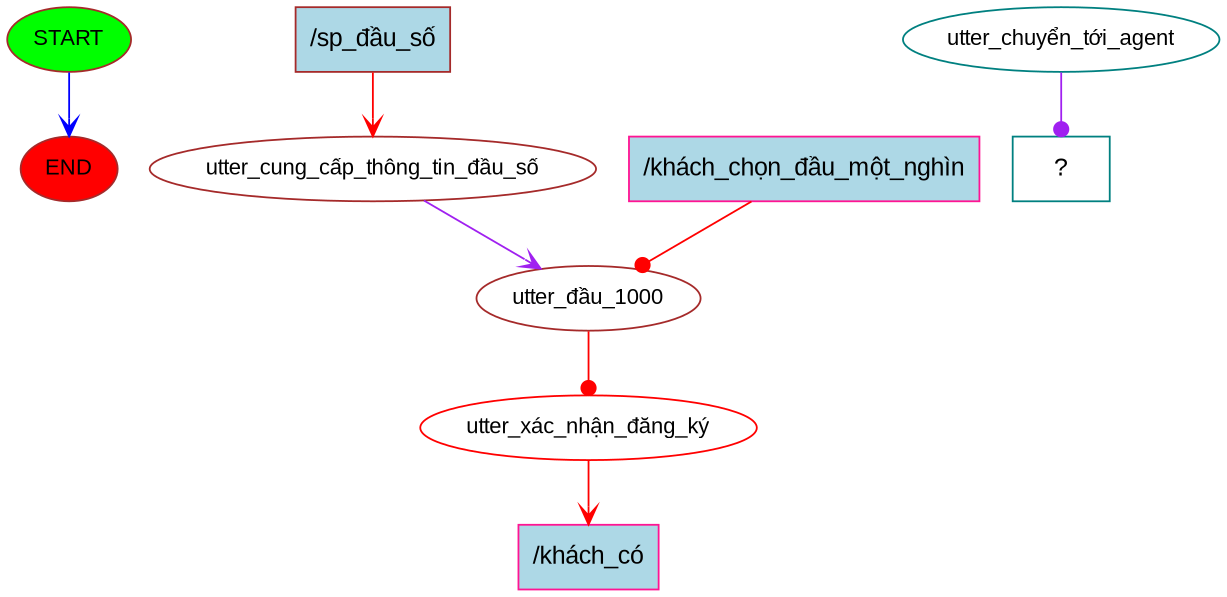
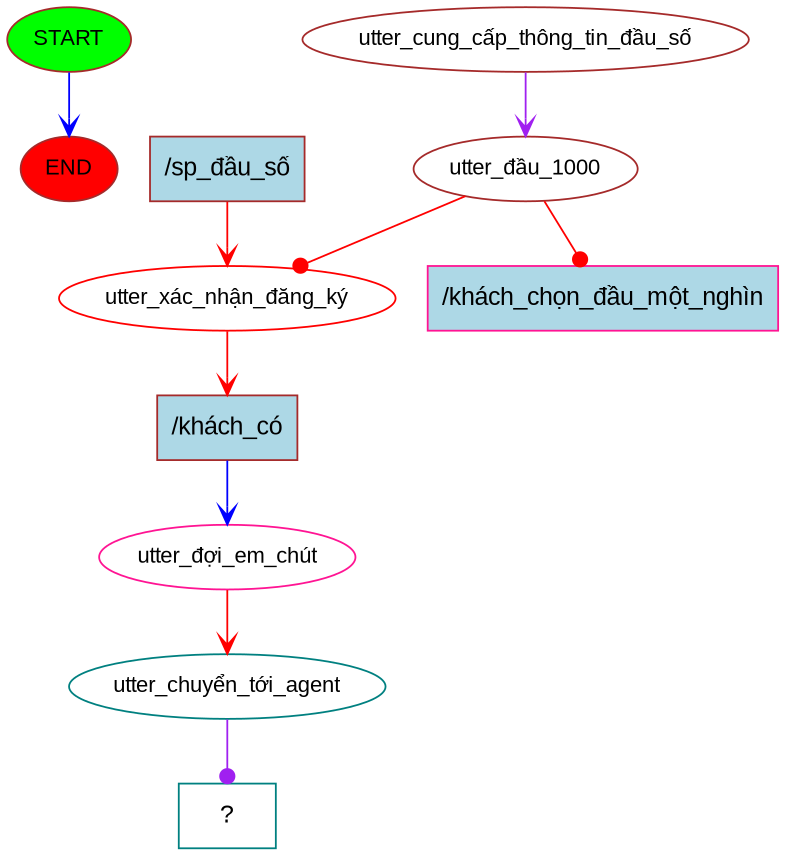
(373, 95) -> (227, 225)
(700, 231) -> (560, 227)
none -> (227, 557)
(589, 557) -> (227, 428)
